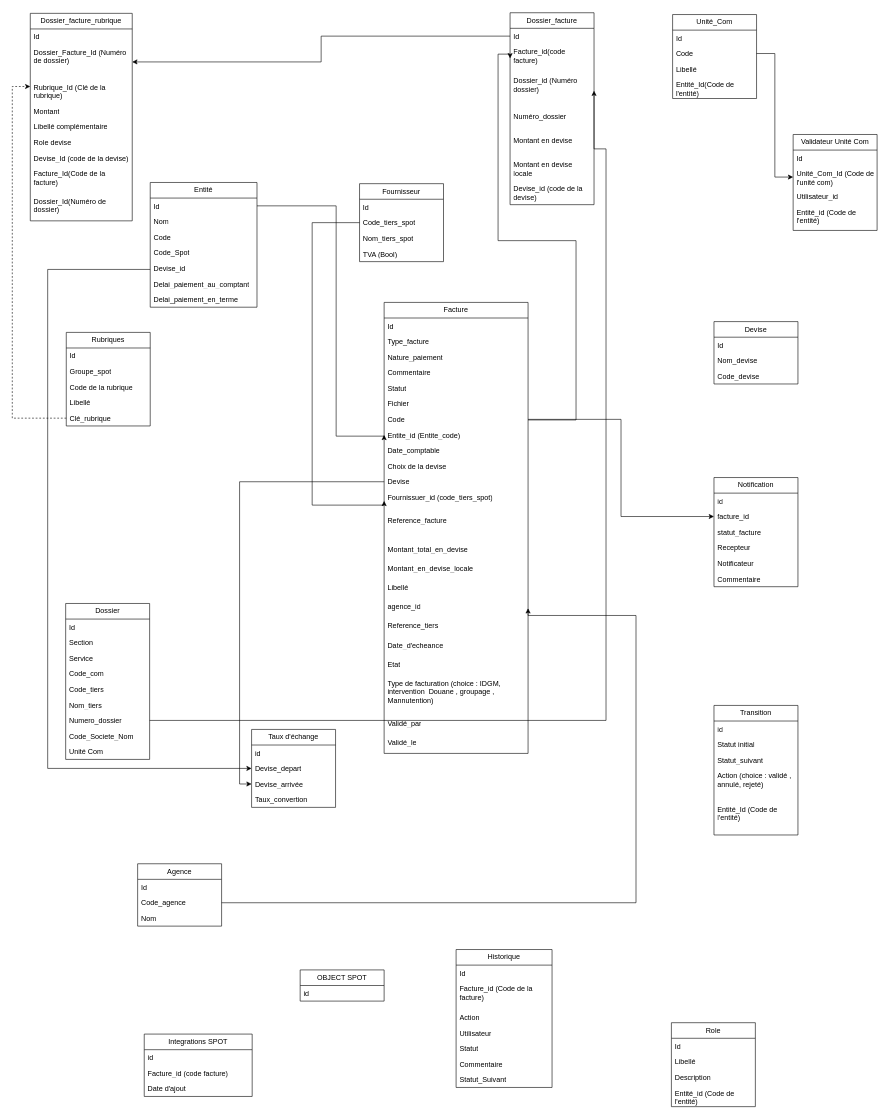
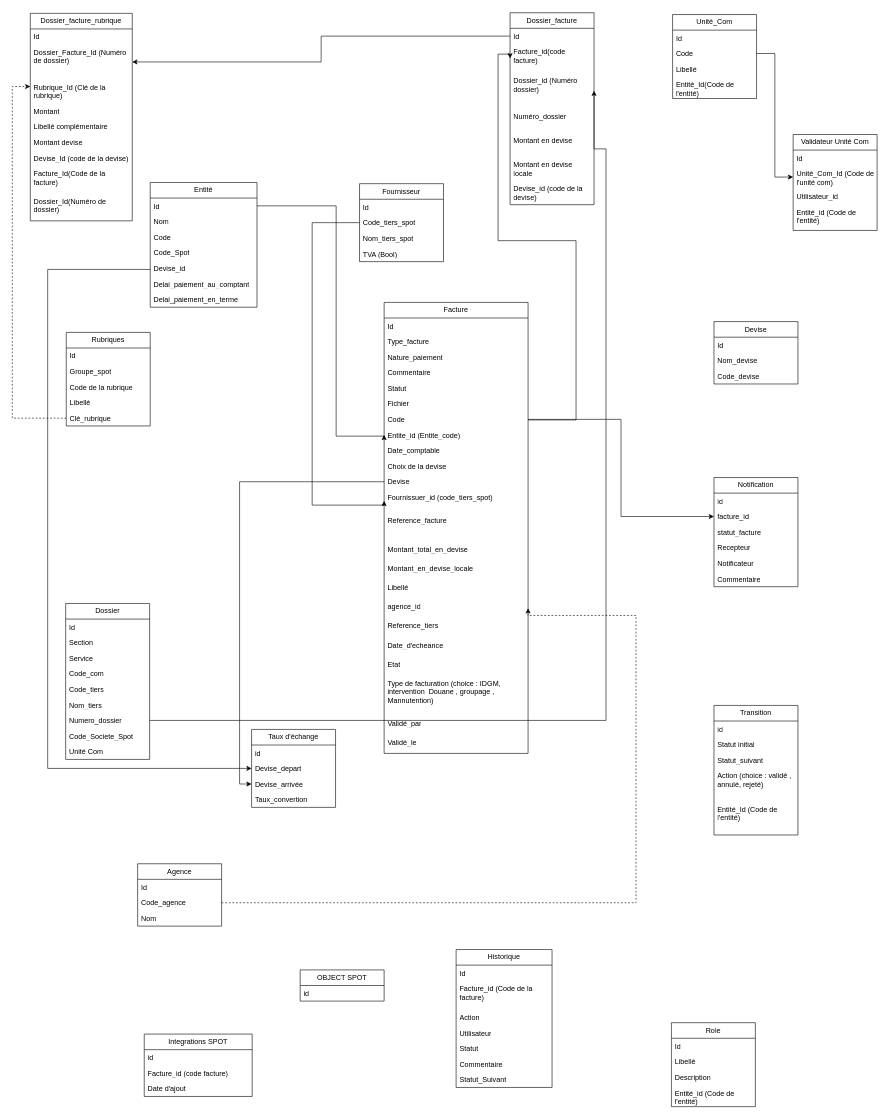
(53, 143) -> (60, 143)
(101, 737) -> (103, 737)
(627, 903) -> (627, 903)
